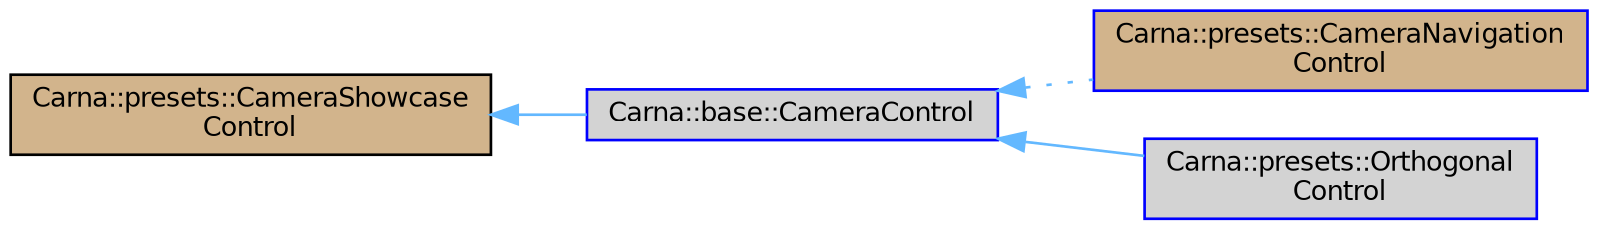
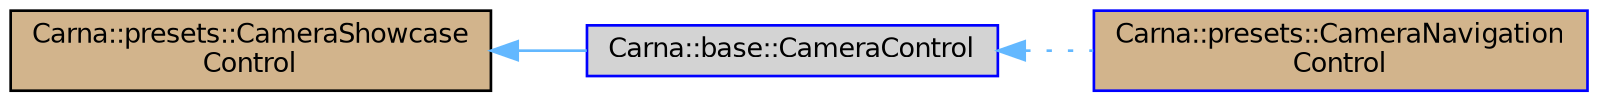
(1341, 179) -> none
